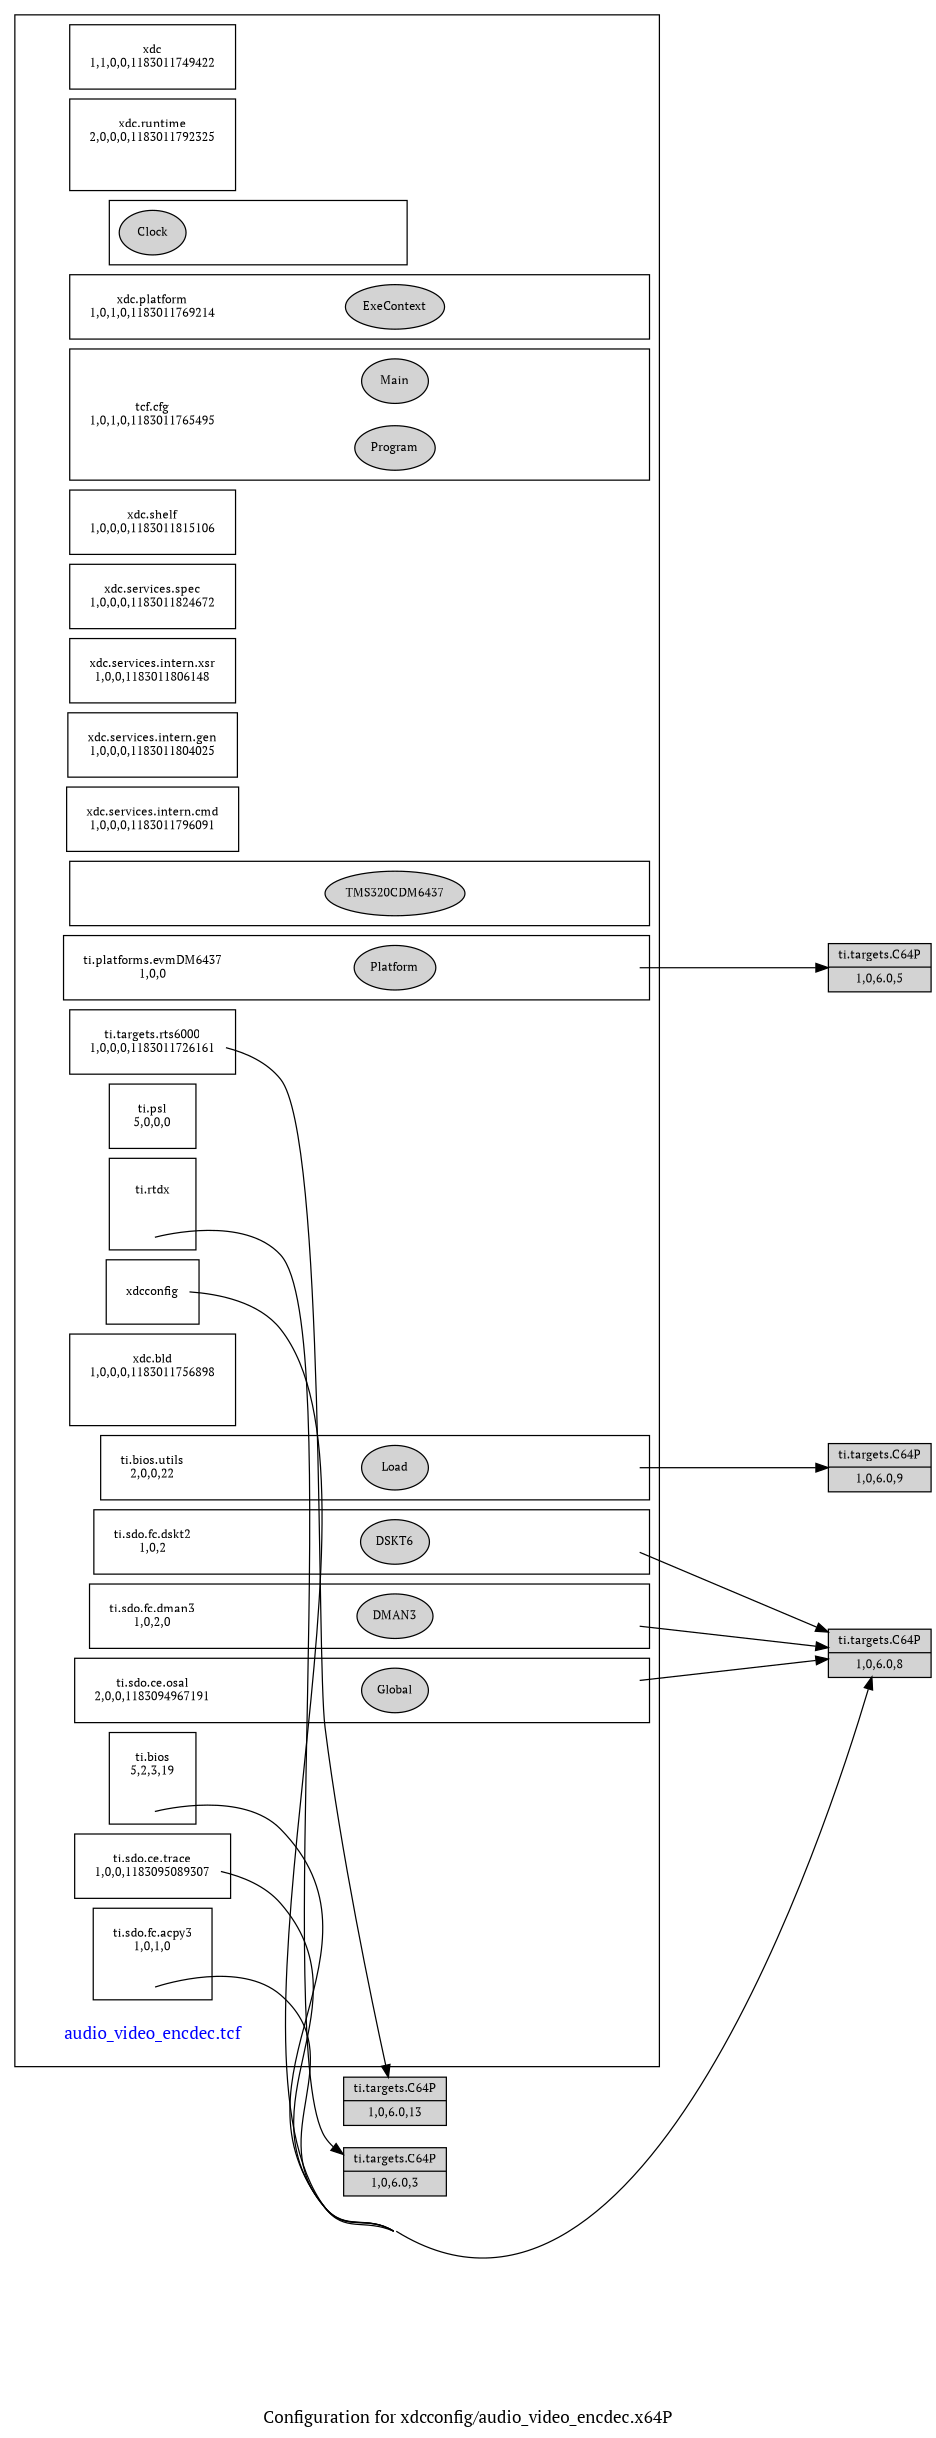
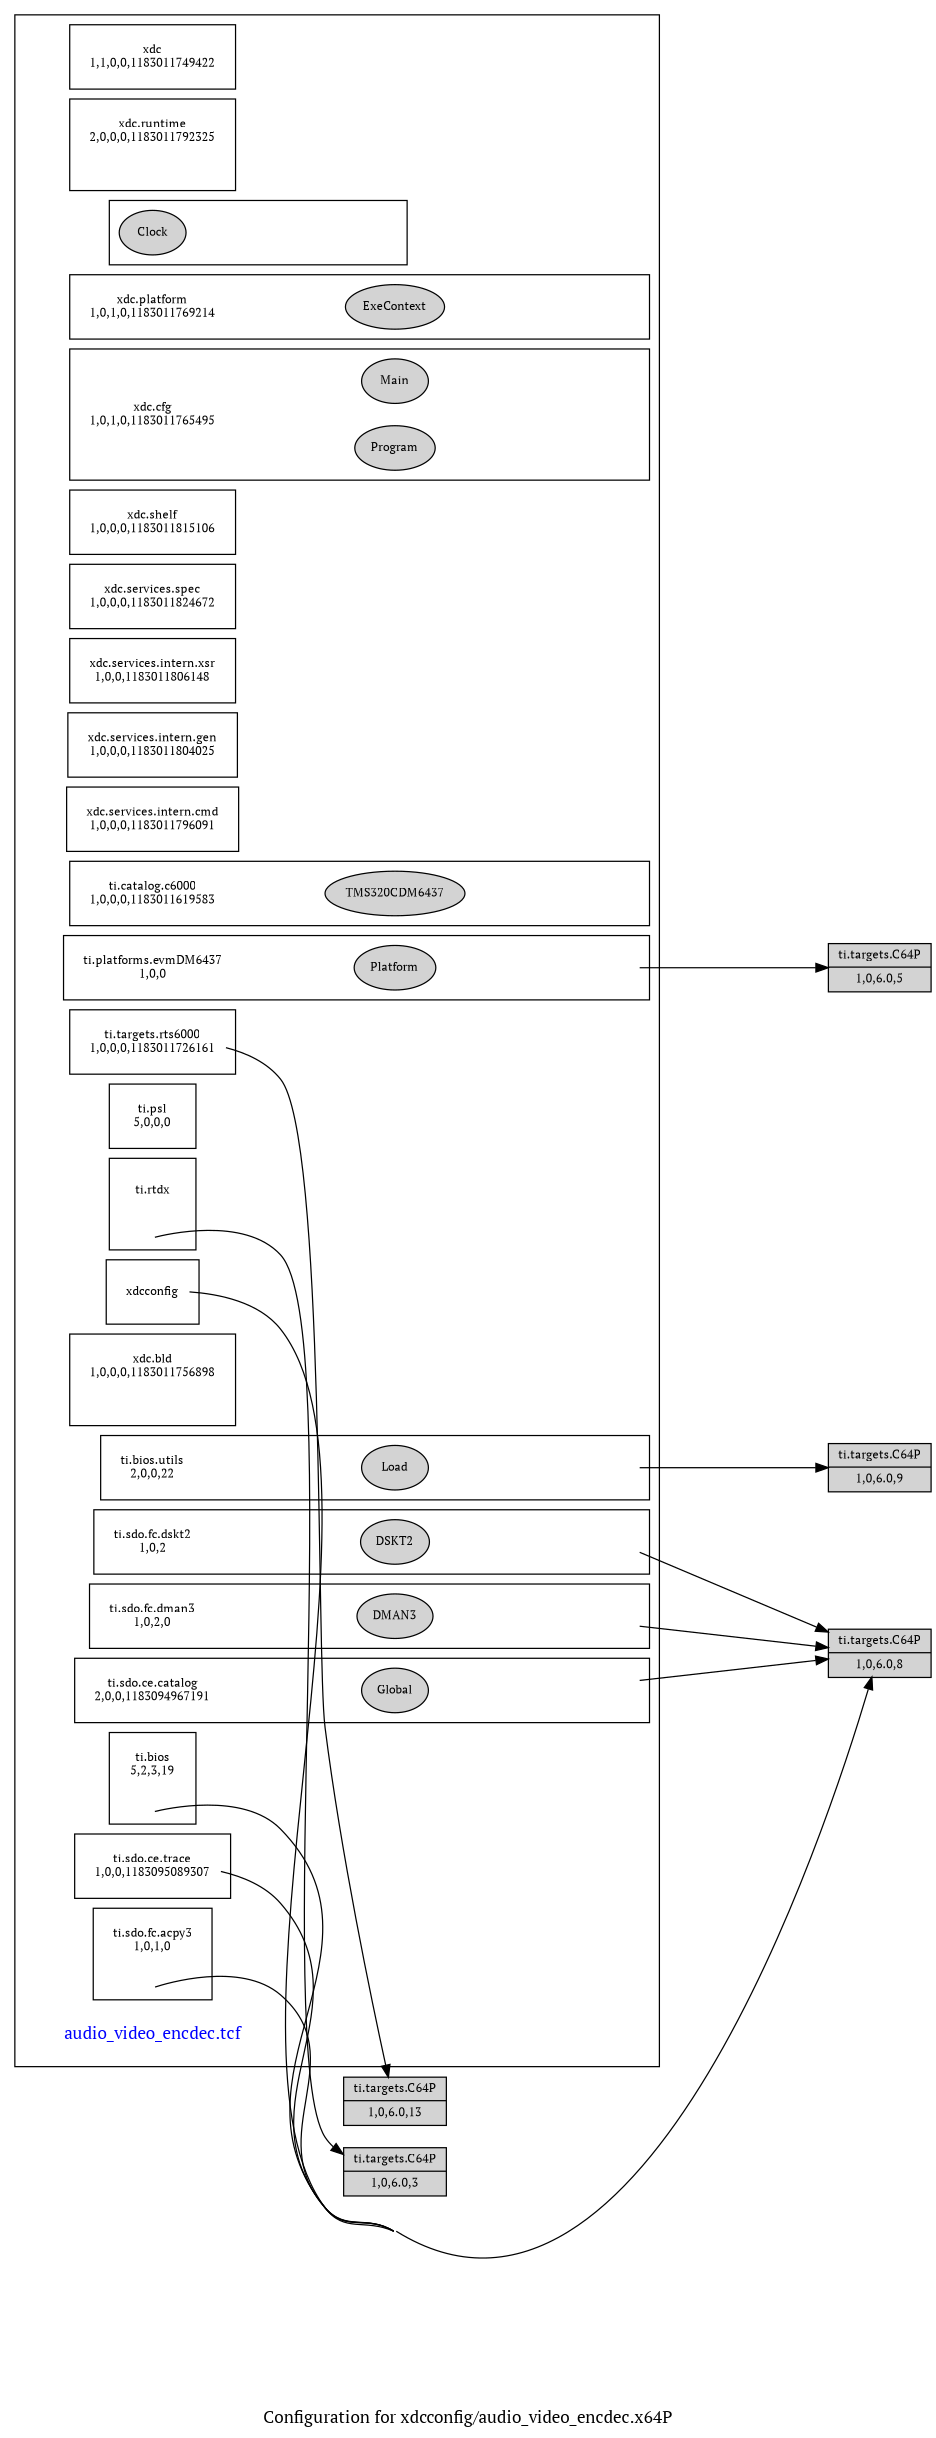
(153, 415) -> (153, 415)
none -> (153, 893)
(395, 1542) -> (395, 1542)
(153, 1690) -> (153, 1690)
